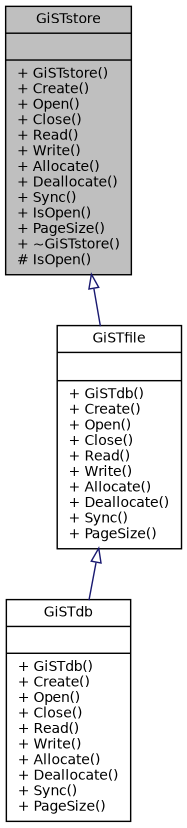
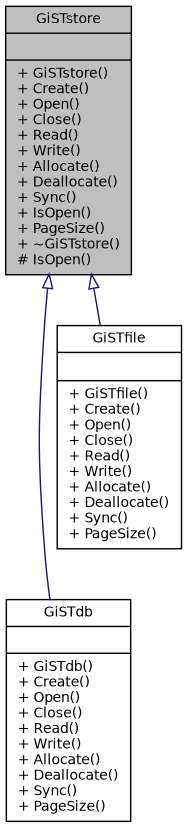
(107, 394) -> (109, 394)
(93, 581) -> (39, 444)
